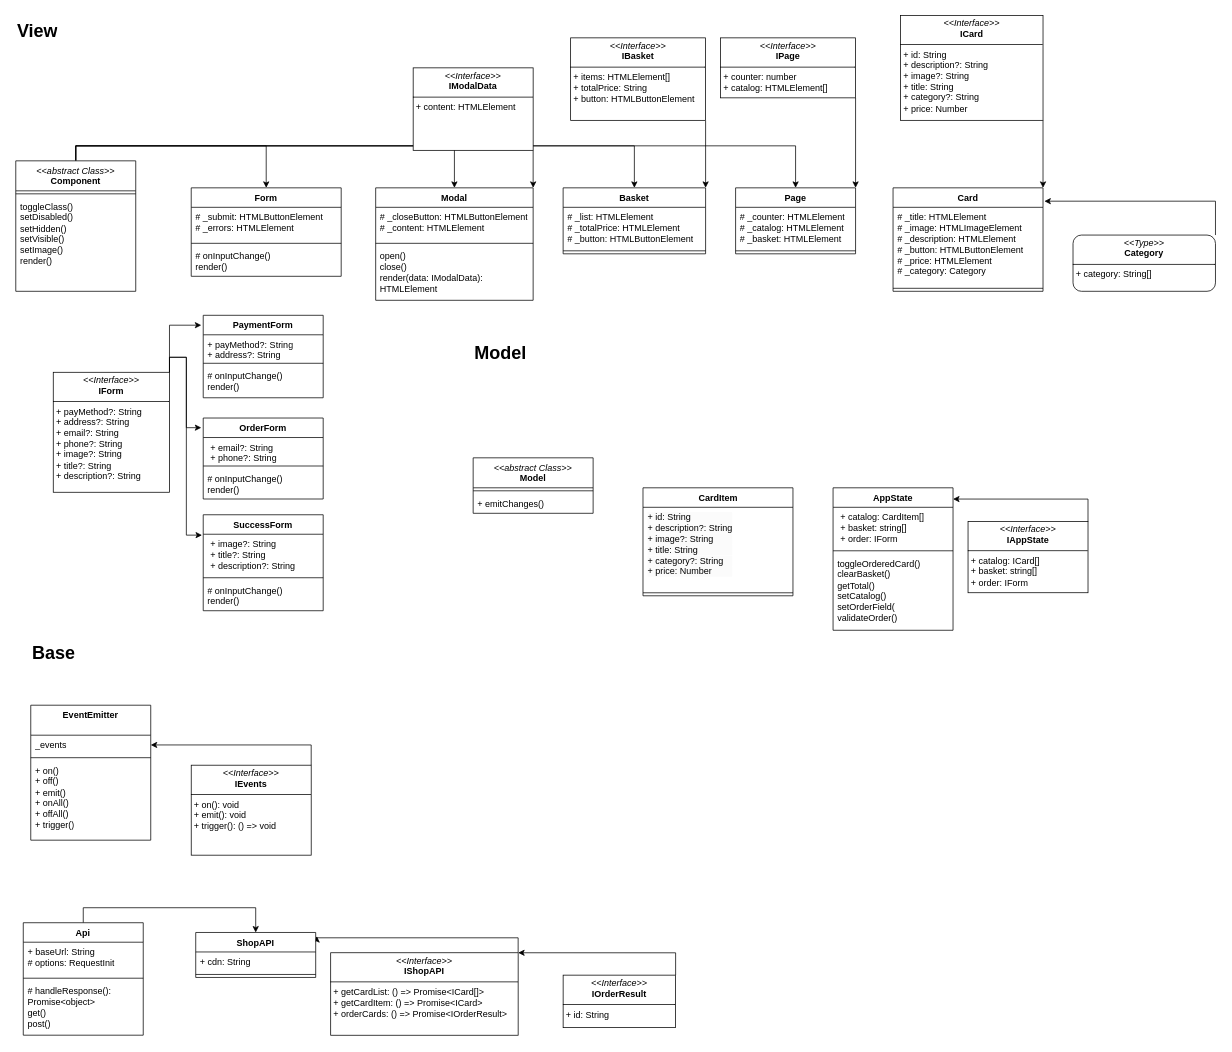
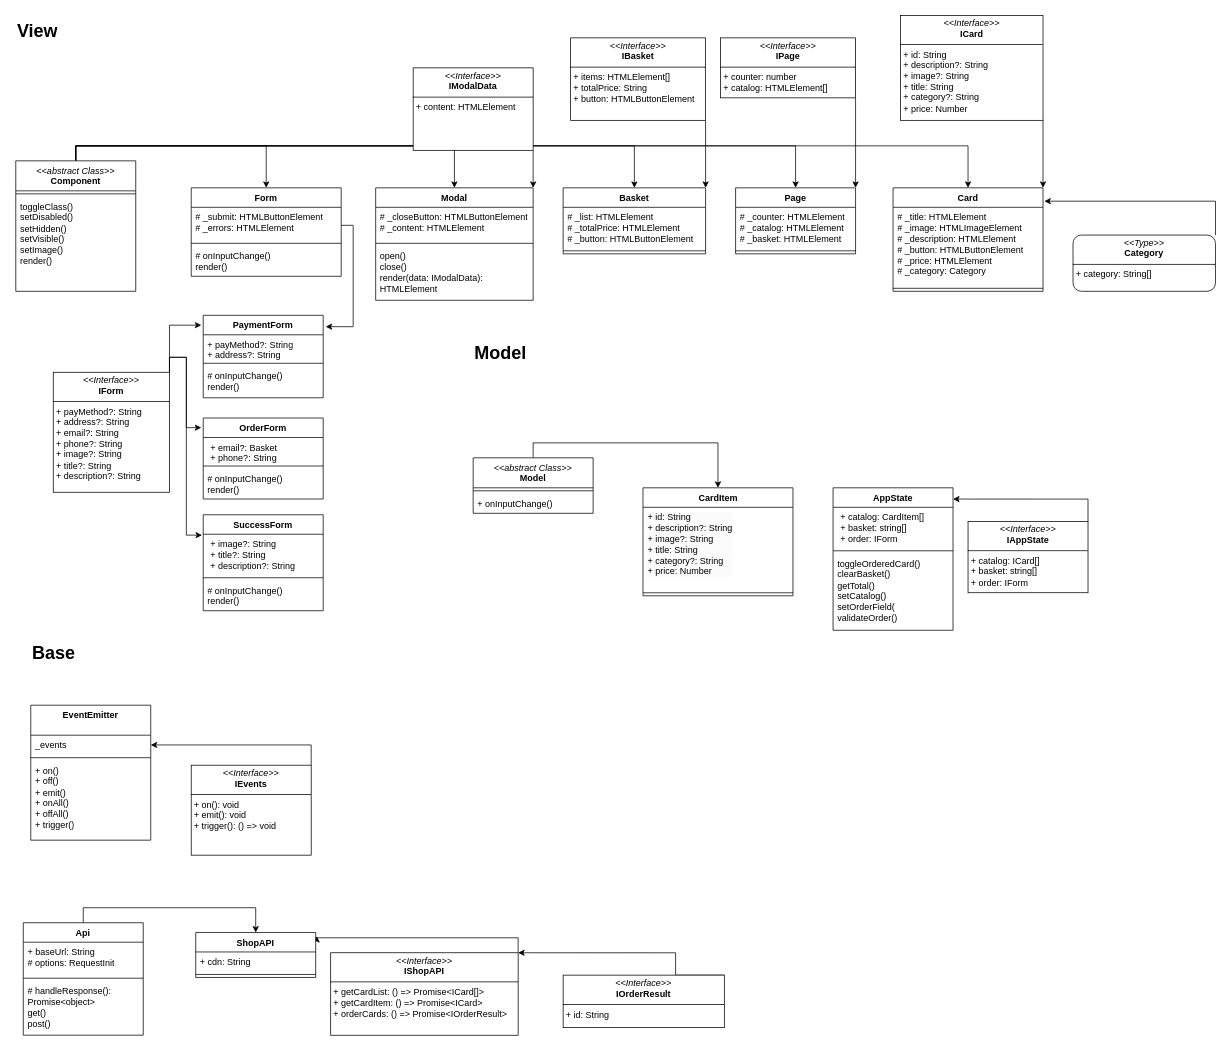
none -> (967, 146)
none -> (353, 282)
none -> (717, 443)
(243, 454) -> (243, 454)
(513, 505) -> (519, 505)
(619, 1002) -> (644, 1002)
